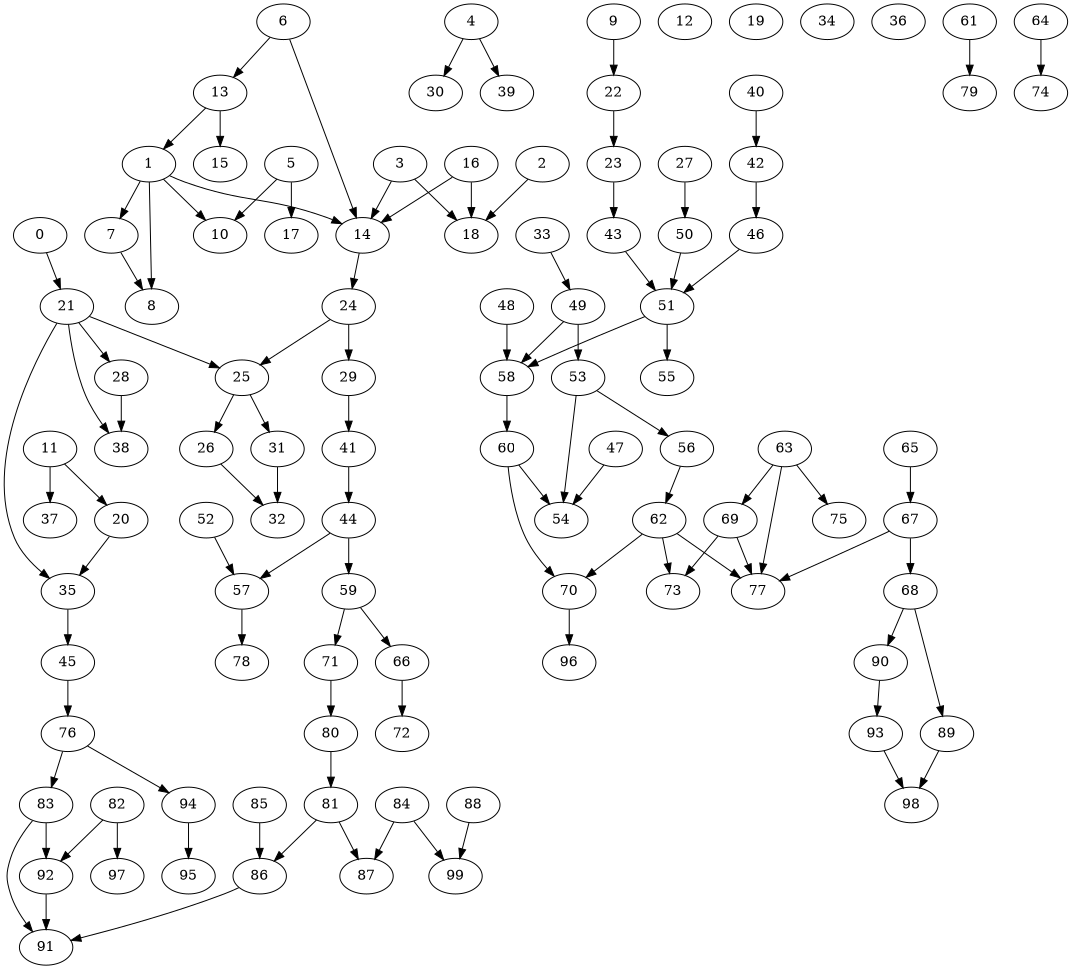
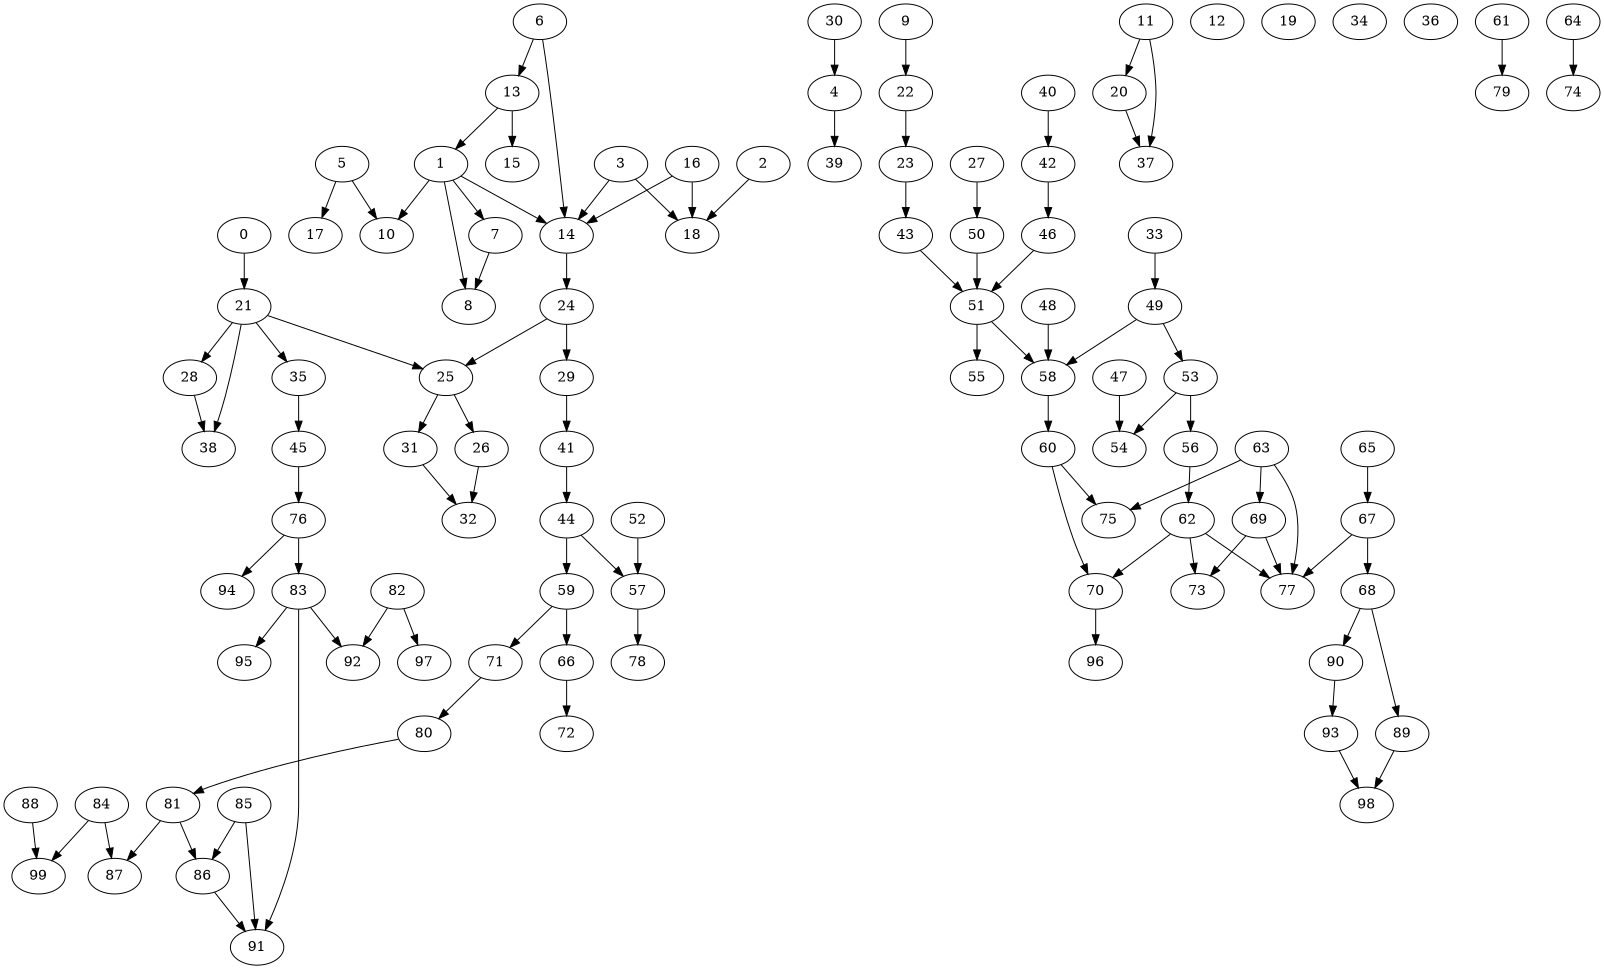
(456, 53) -> (835, 53)
(531, 481) -> (1075, 481)
(98, 552) -> (1131, 124)
(189, 836) -> (275, 623)
(46, 907) -> (250, 871)
